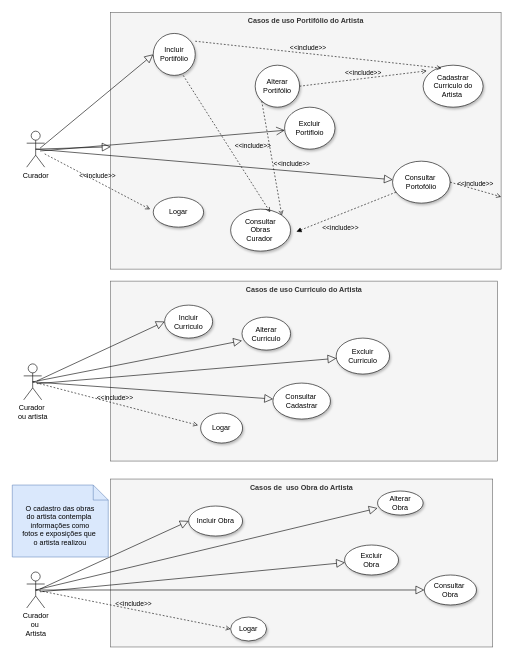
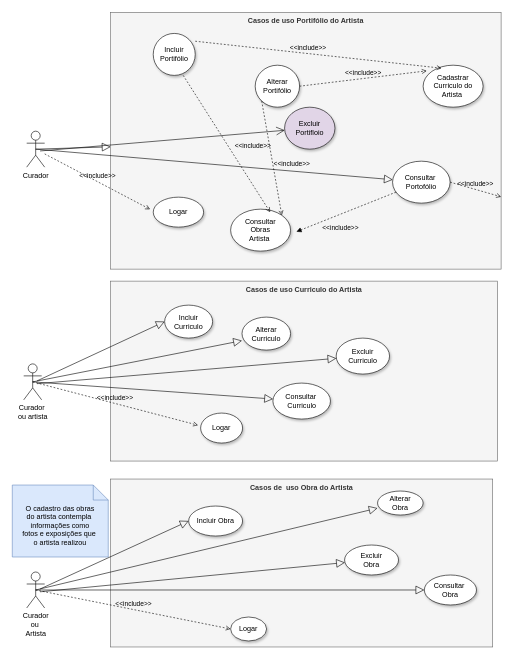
(96, 102) -> none
(310, 128) -> (310, 128)
(261, 230) -> (261, 230)
(302, 401) -> (302, 401)
